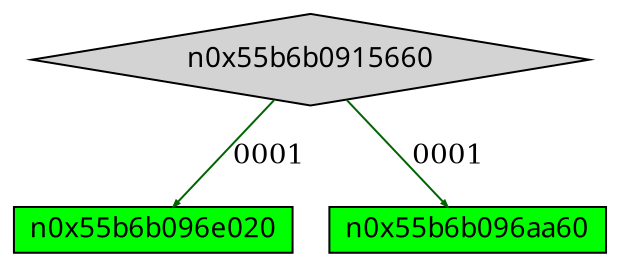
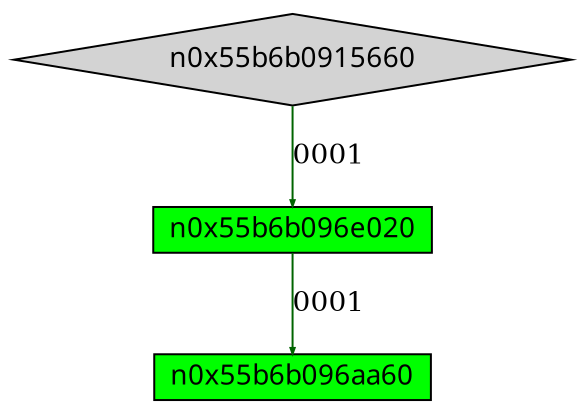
(395, 151) -> (293, 300)
